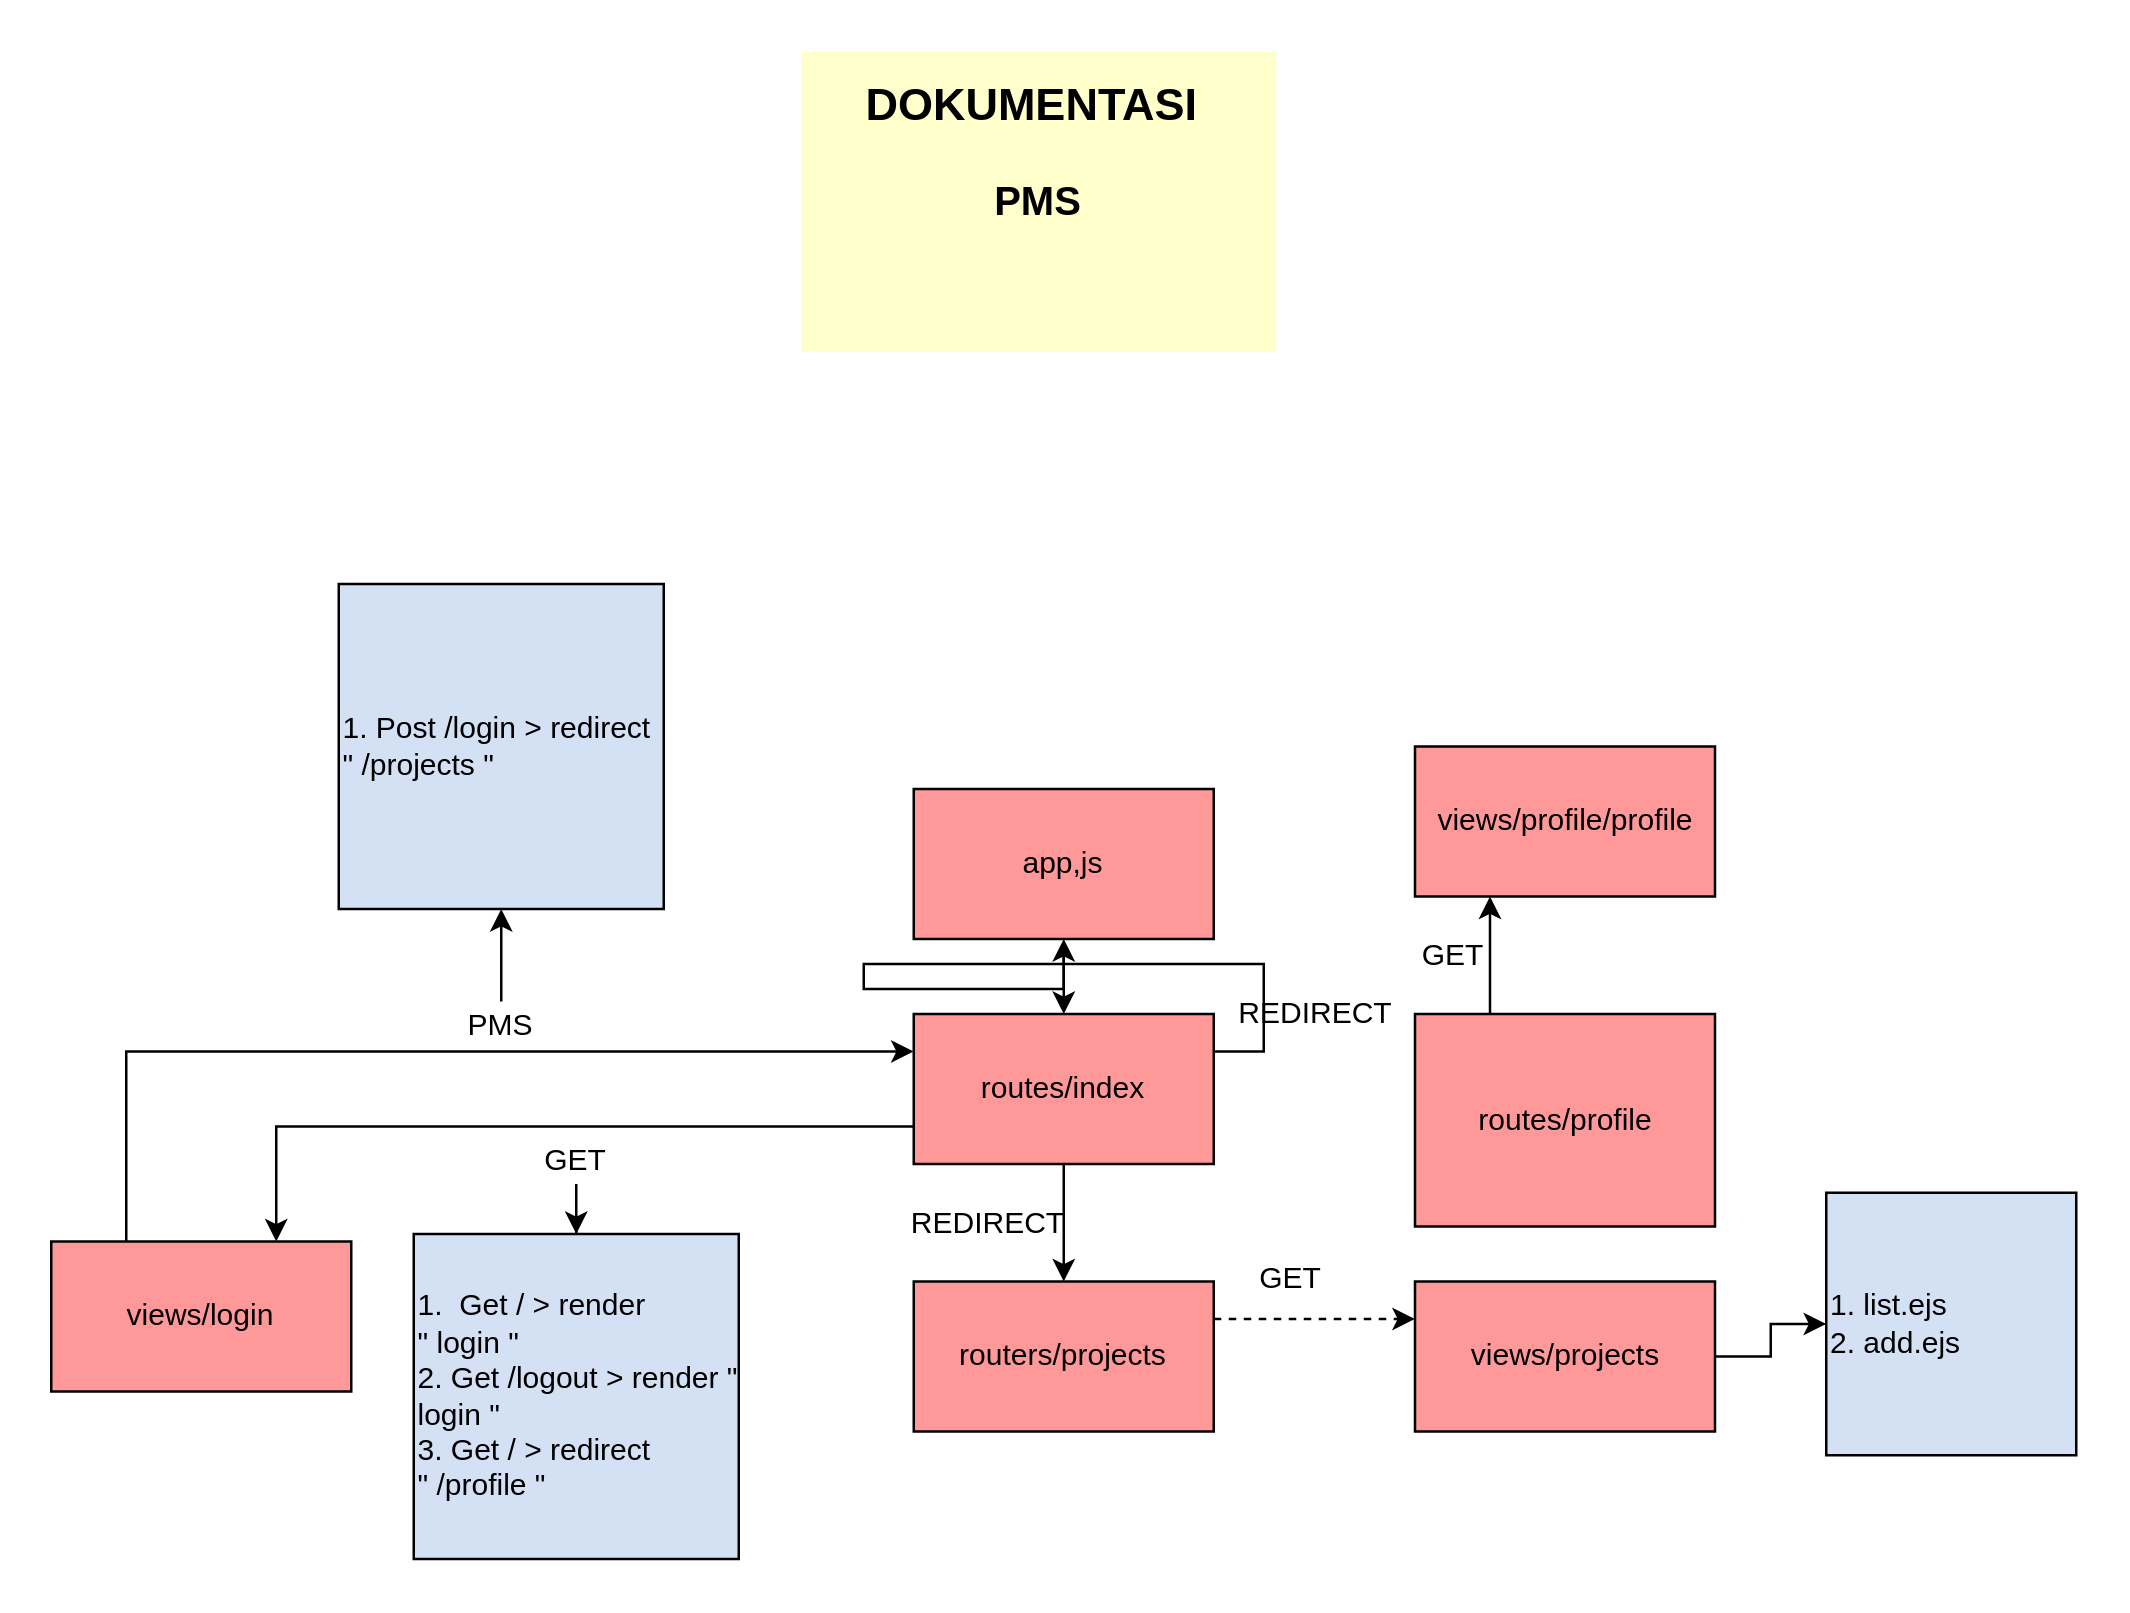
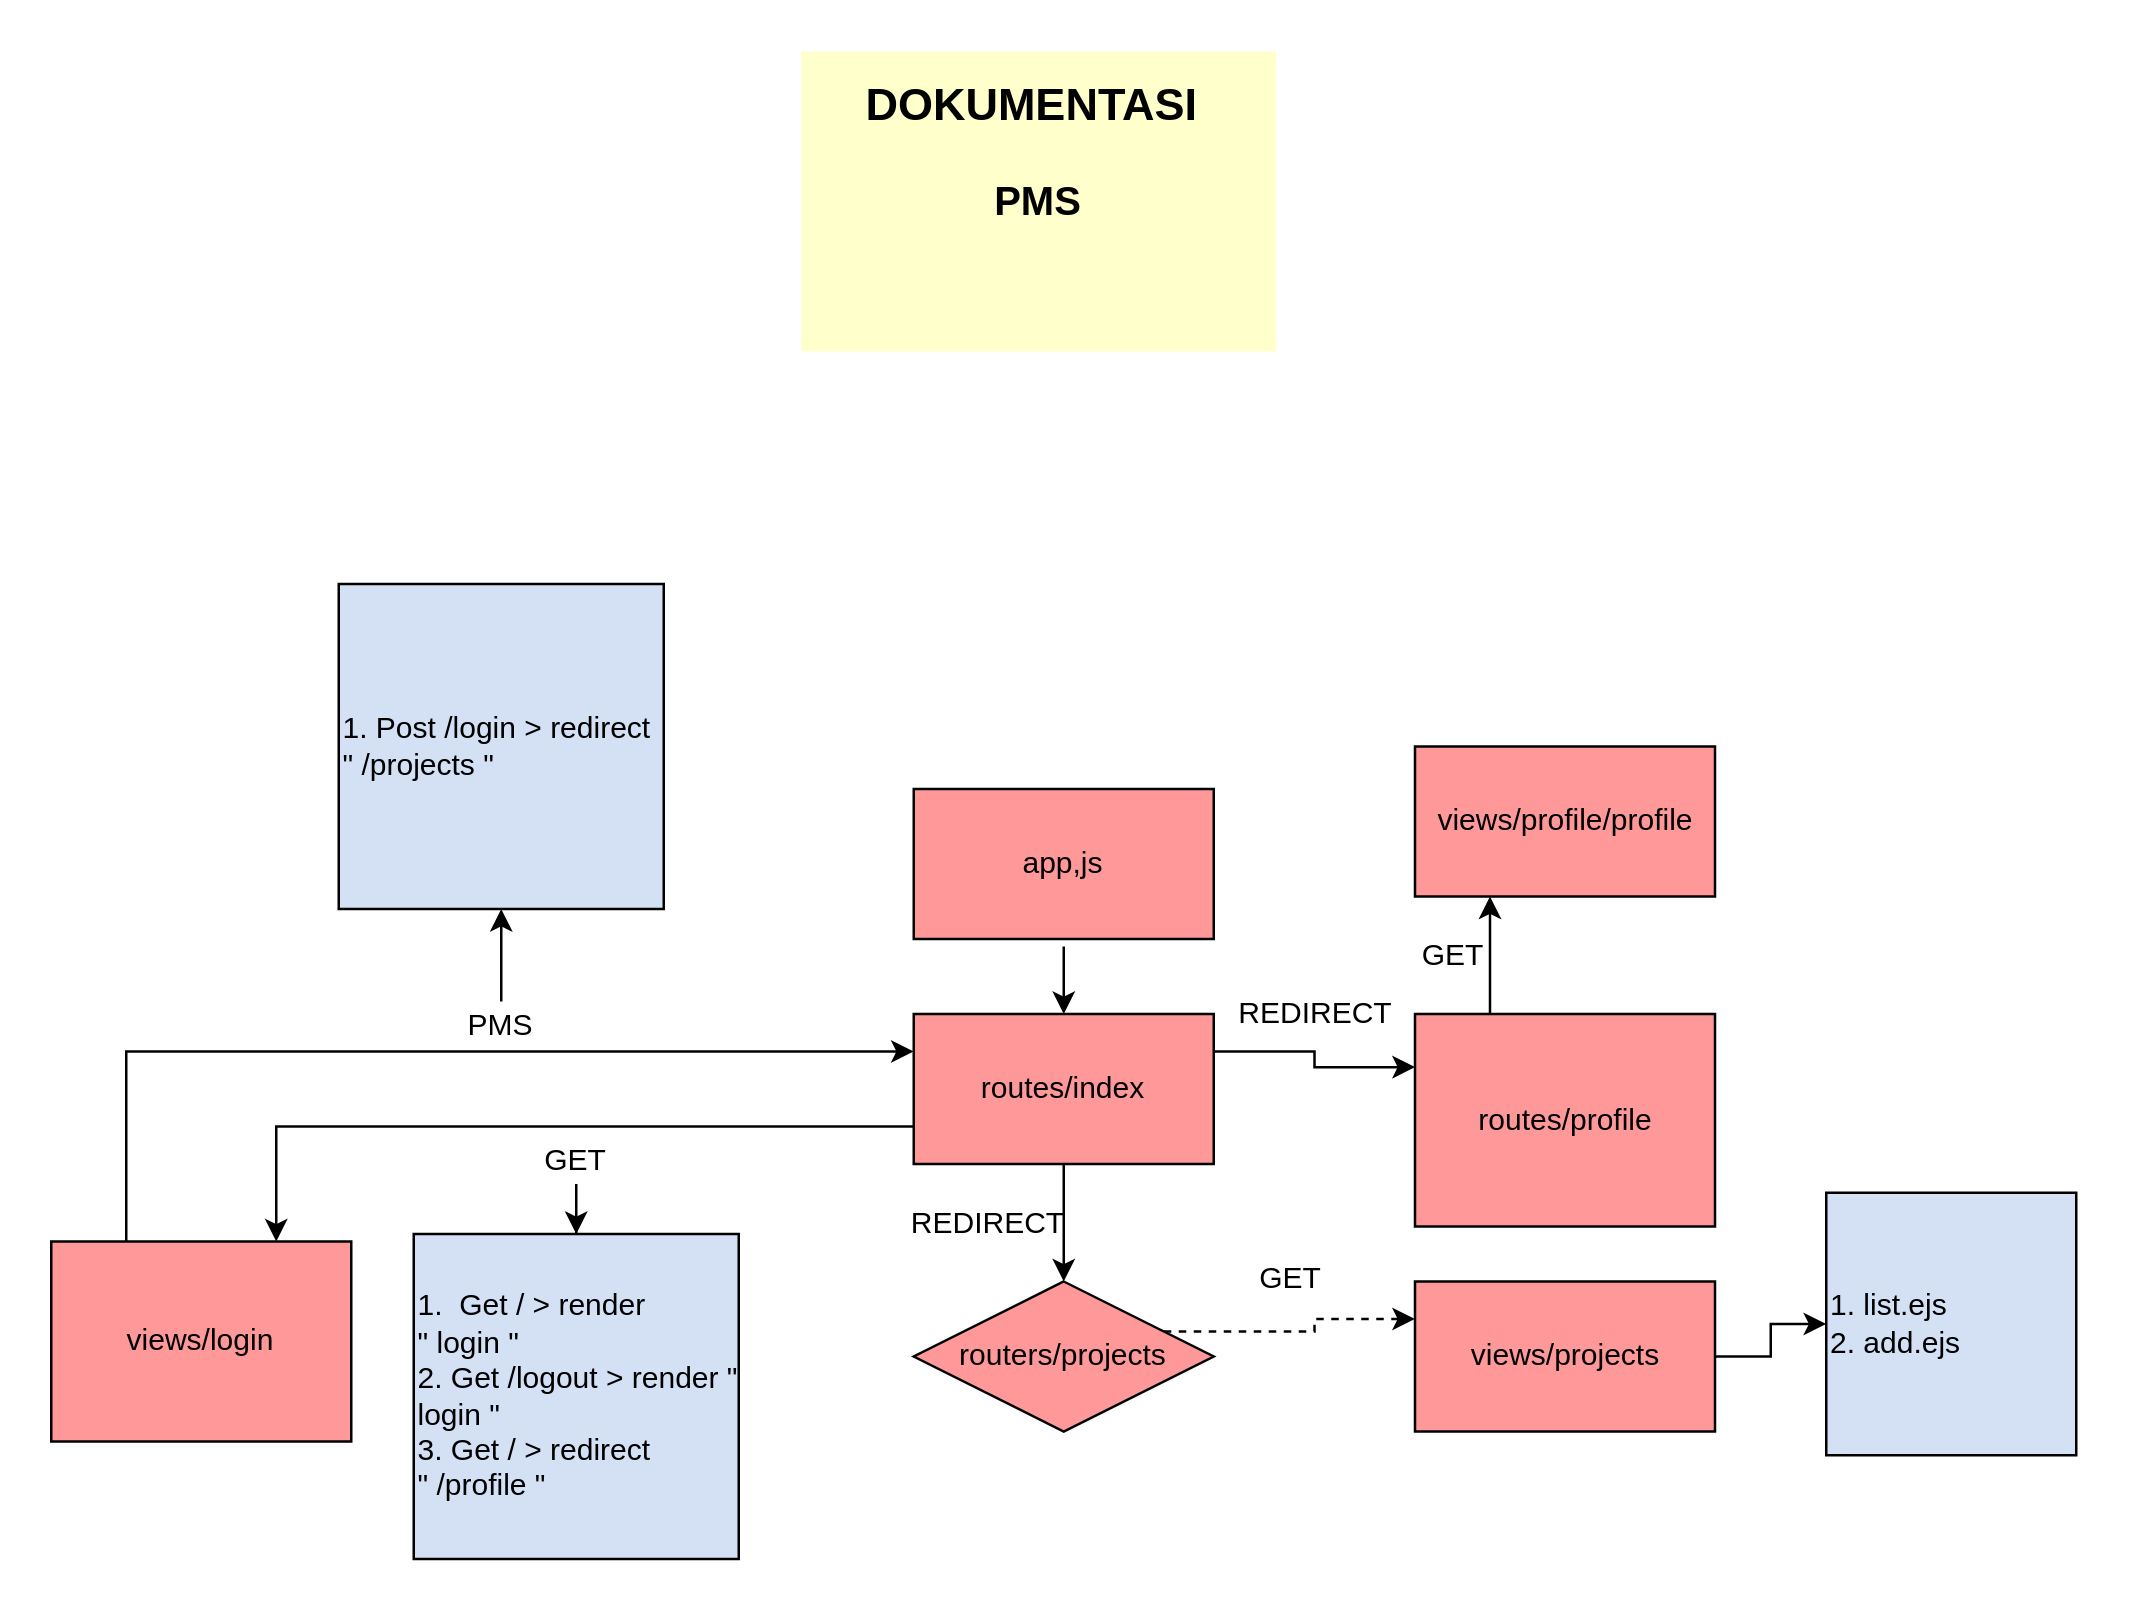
(864, 976) -> (1322, 1067)
(201, 1316) -> (201, 1341)
(1064, 1356) -> (1064, 1356)
